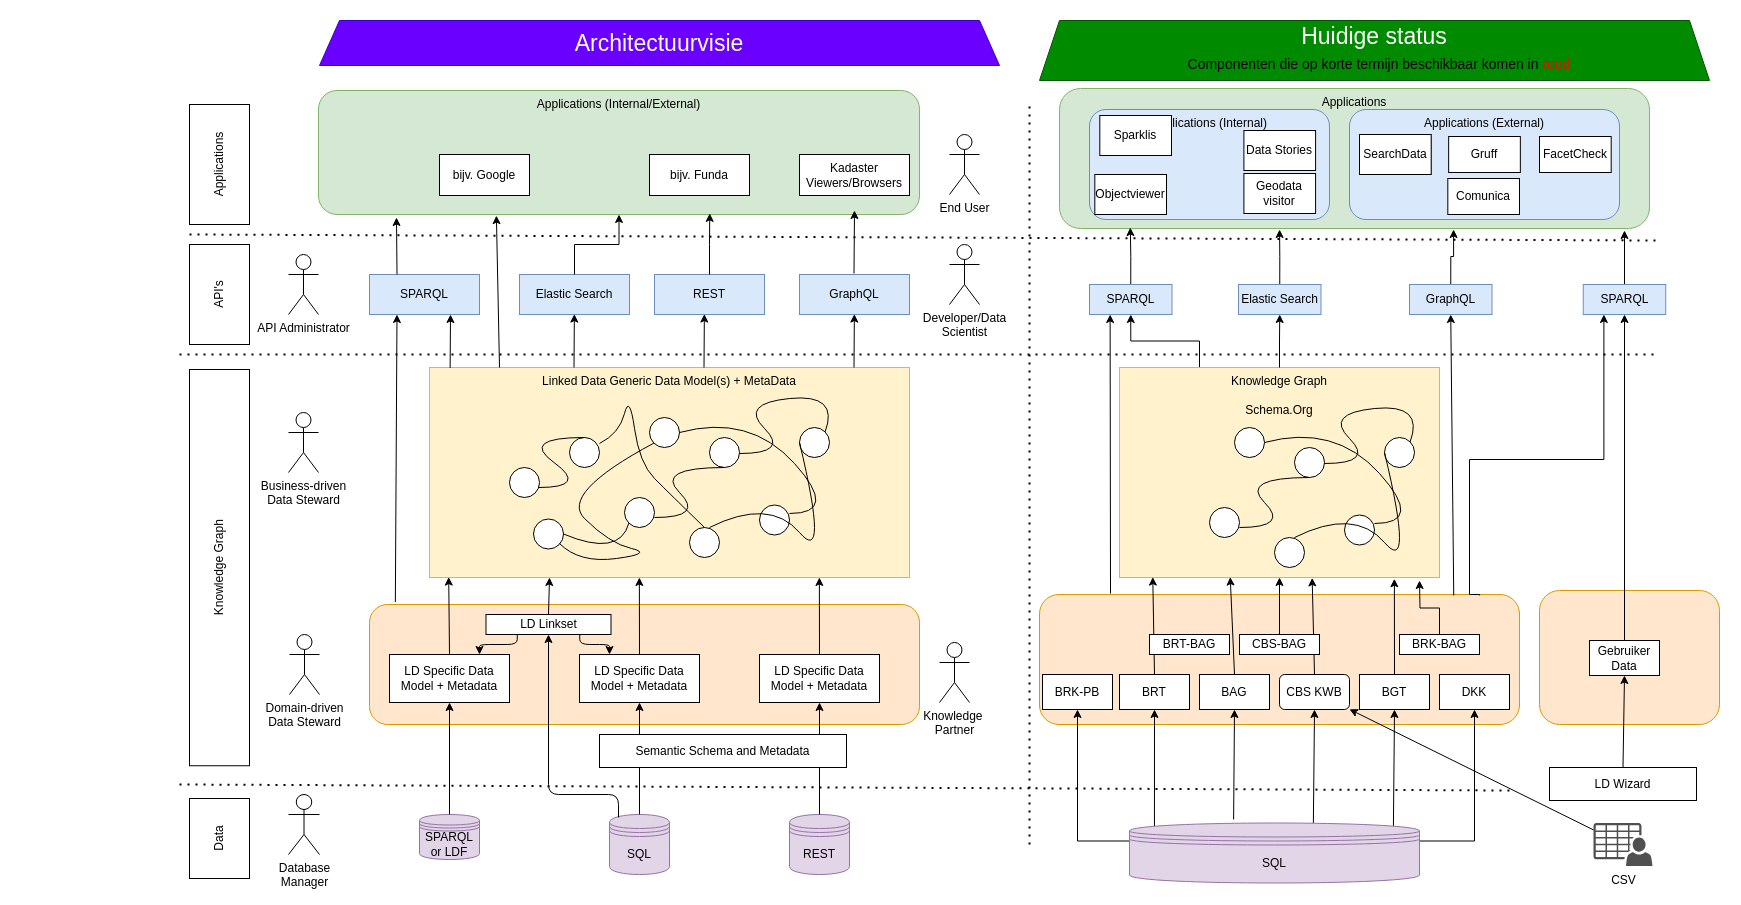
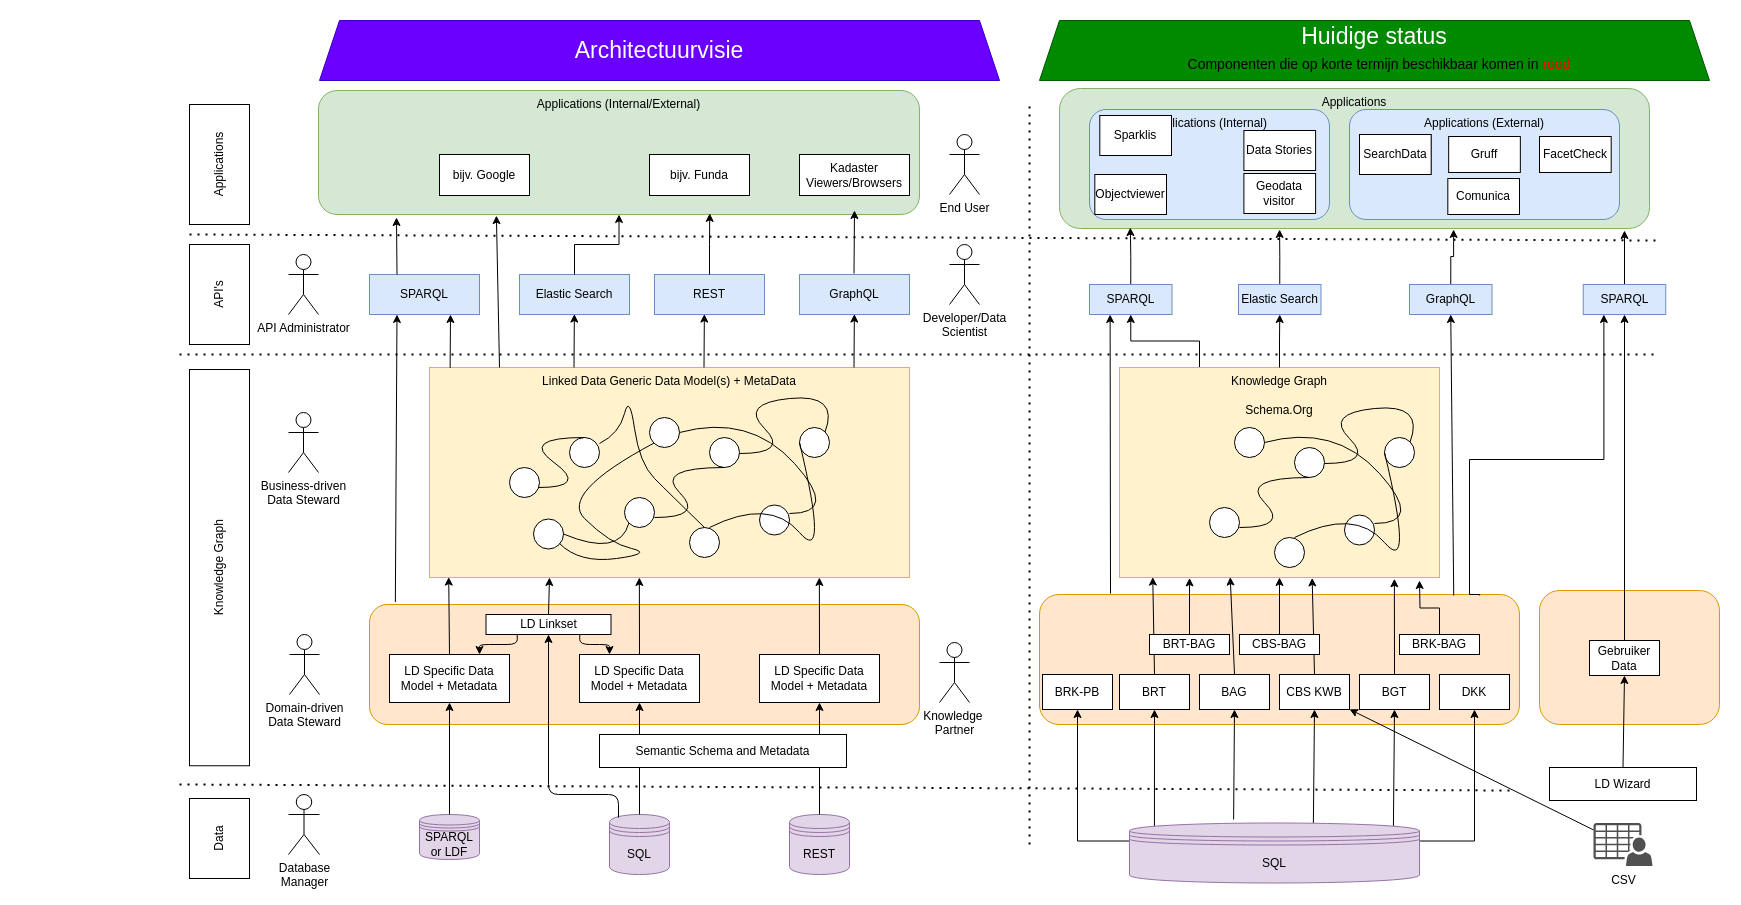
(660, 43) -> (660, 51)
none -> (1190, 610)
(1315, 692) -> (1315, 692)
